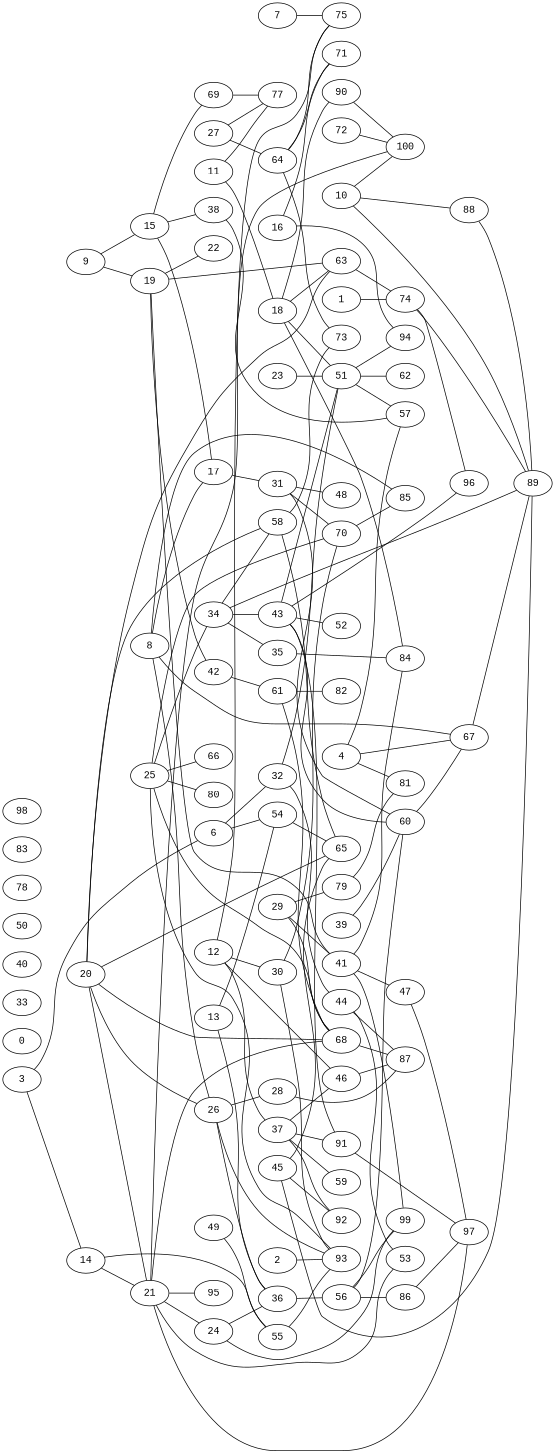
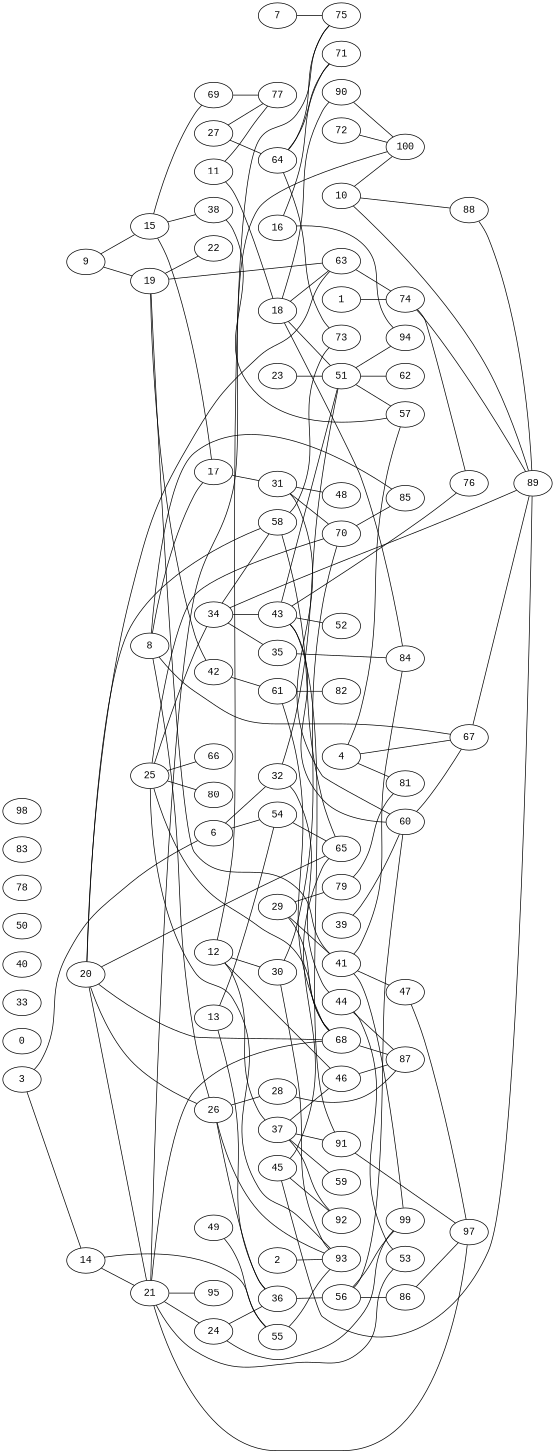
(469, 483) -> (469, 483)
